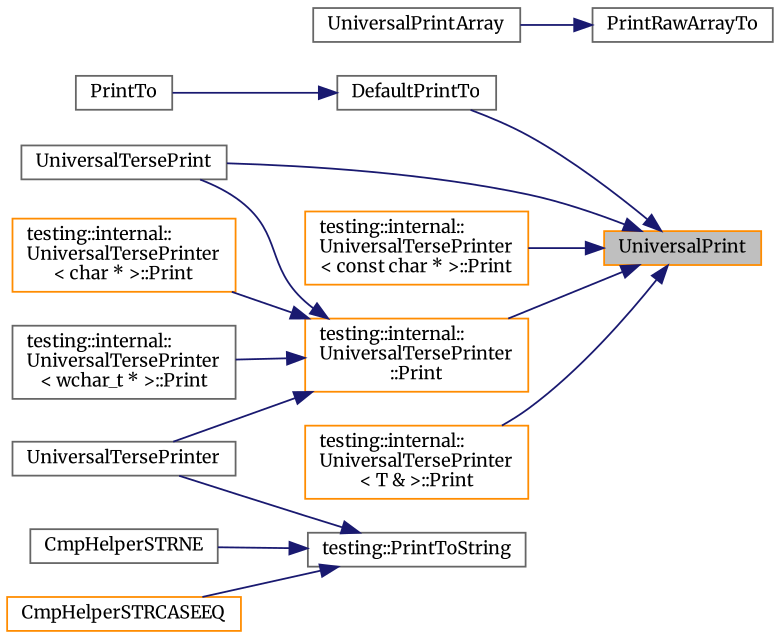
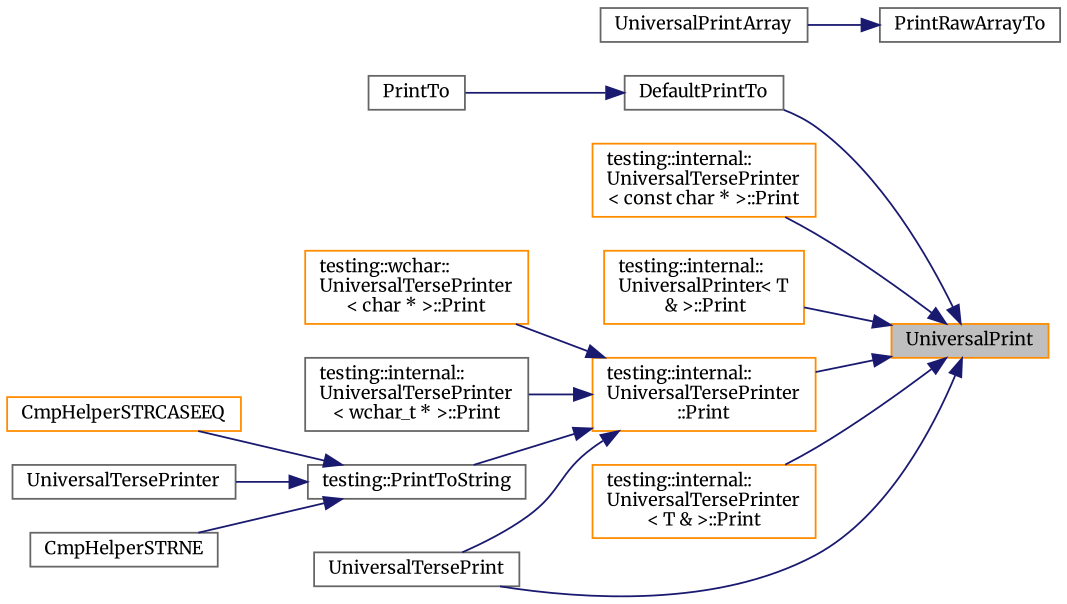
(124, 255) -> (417, 287)
none -> (704, 287)
(234, 420) -> (524, 449)
